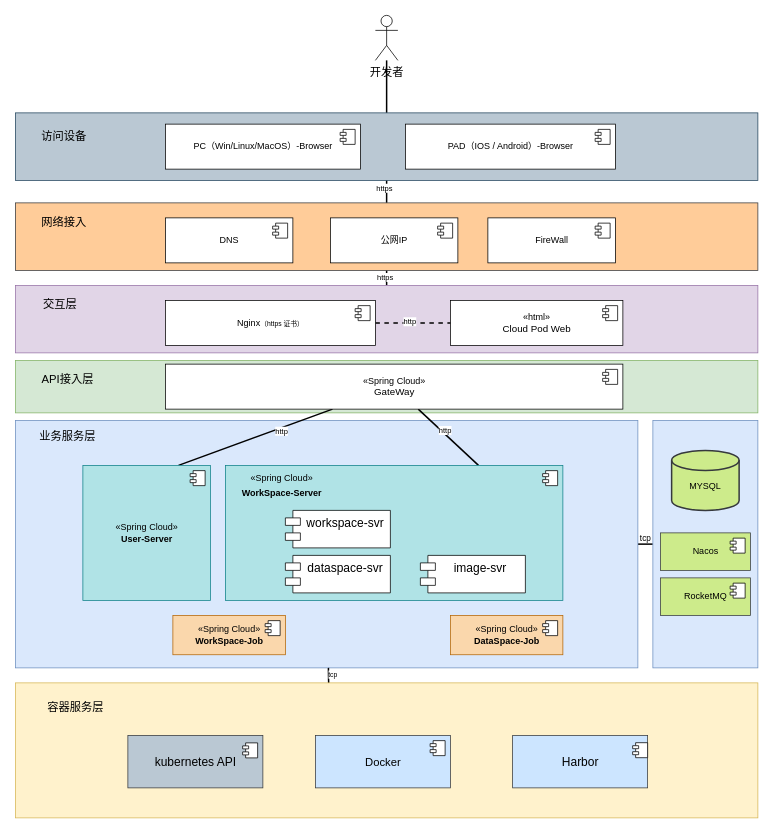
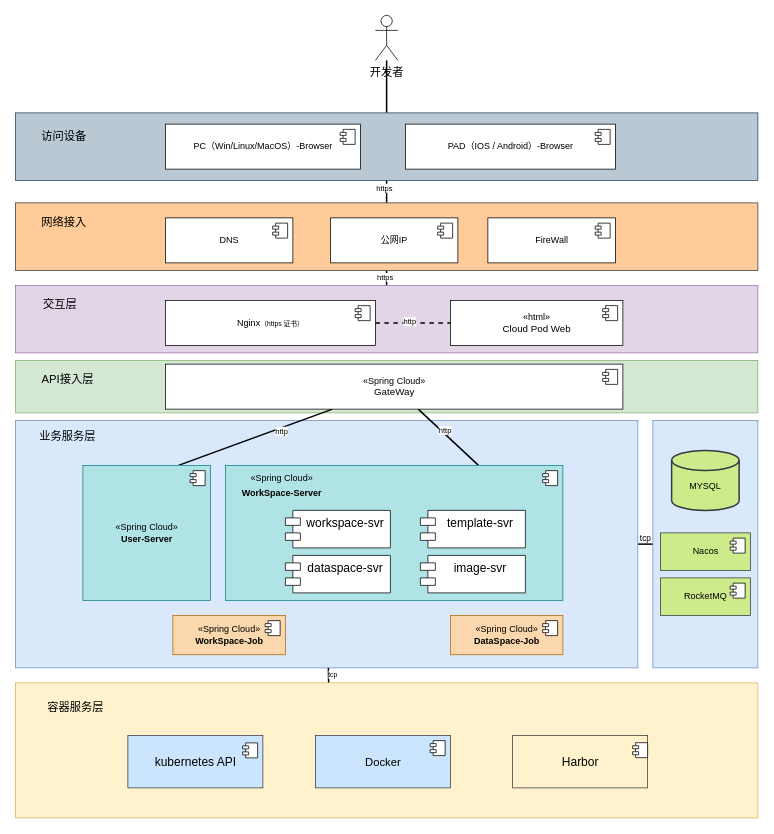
none -> (473, 529)
(195, 762) -> (195, 762)
(580, 762) -> (580, 762)
